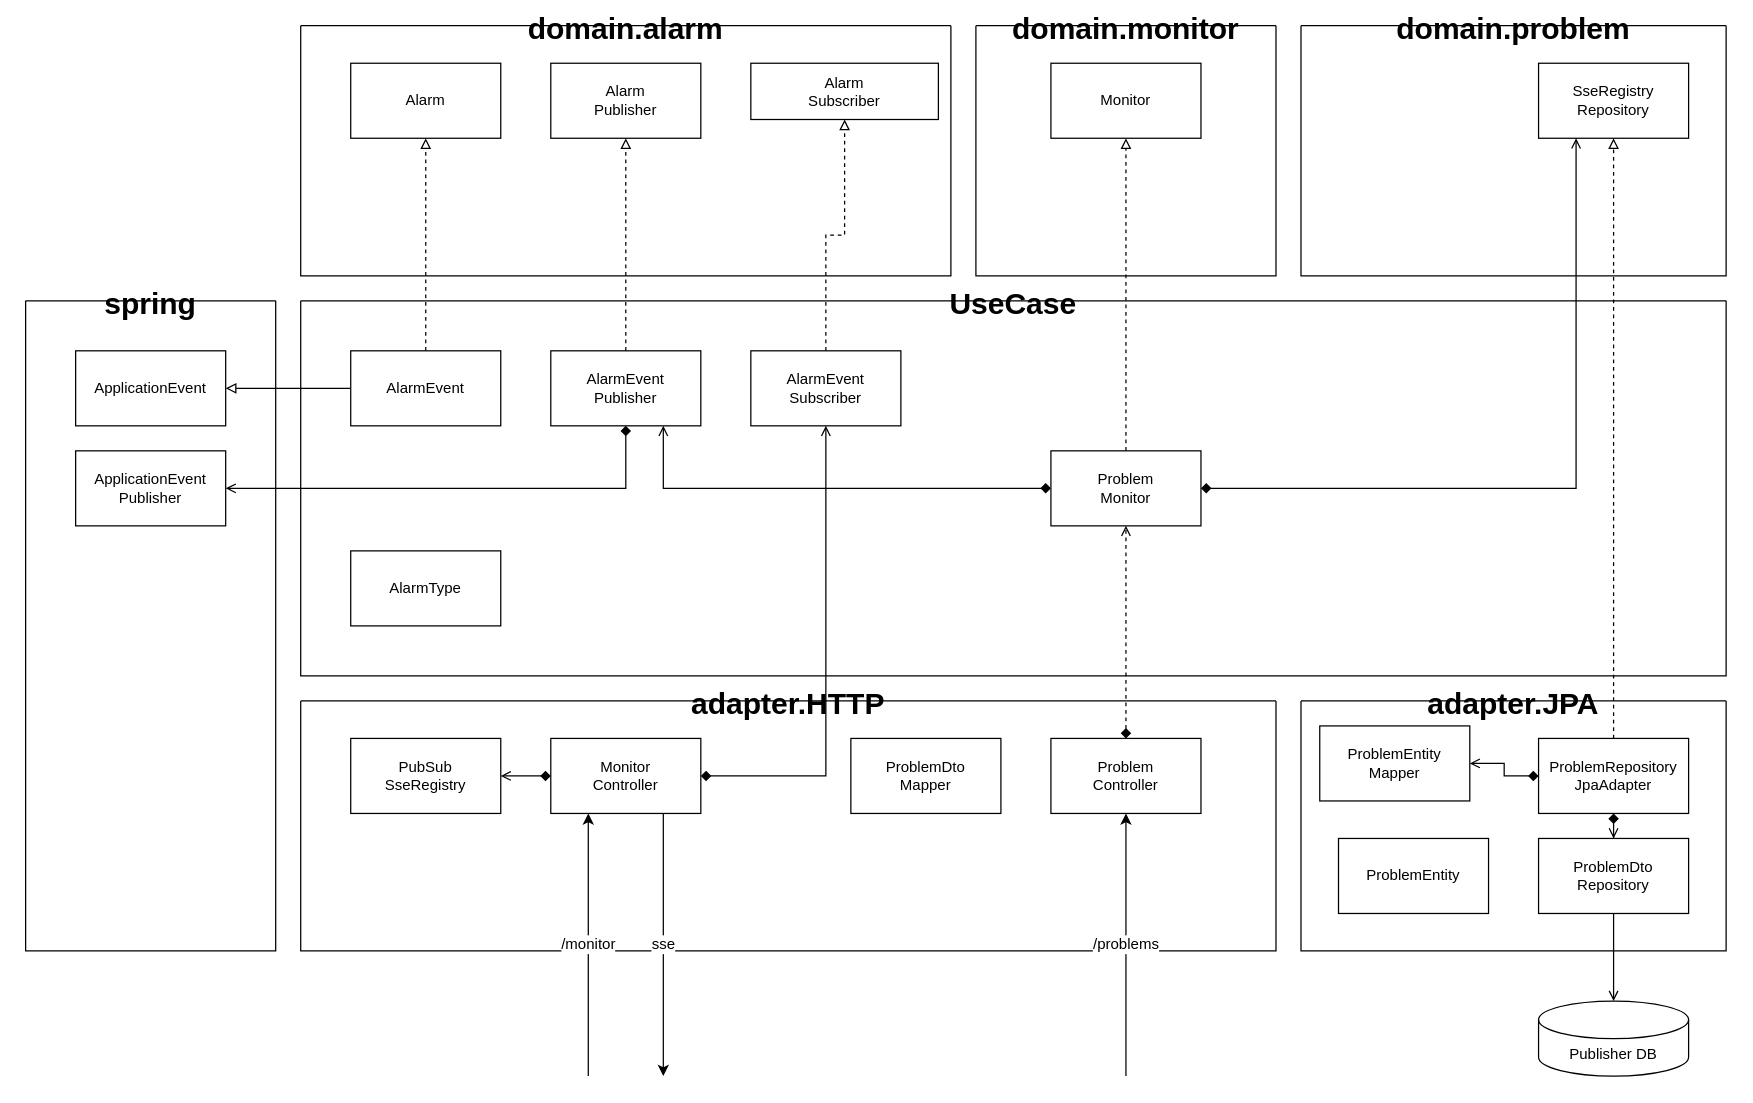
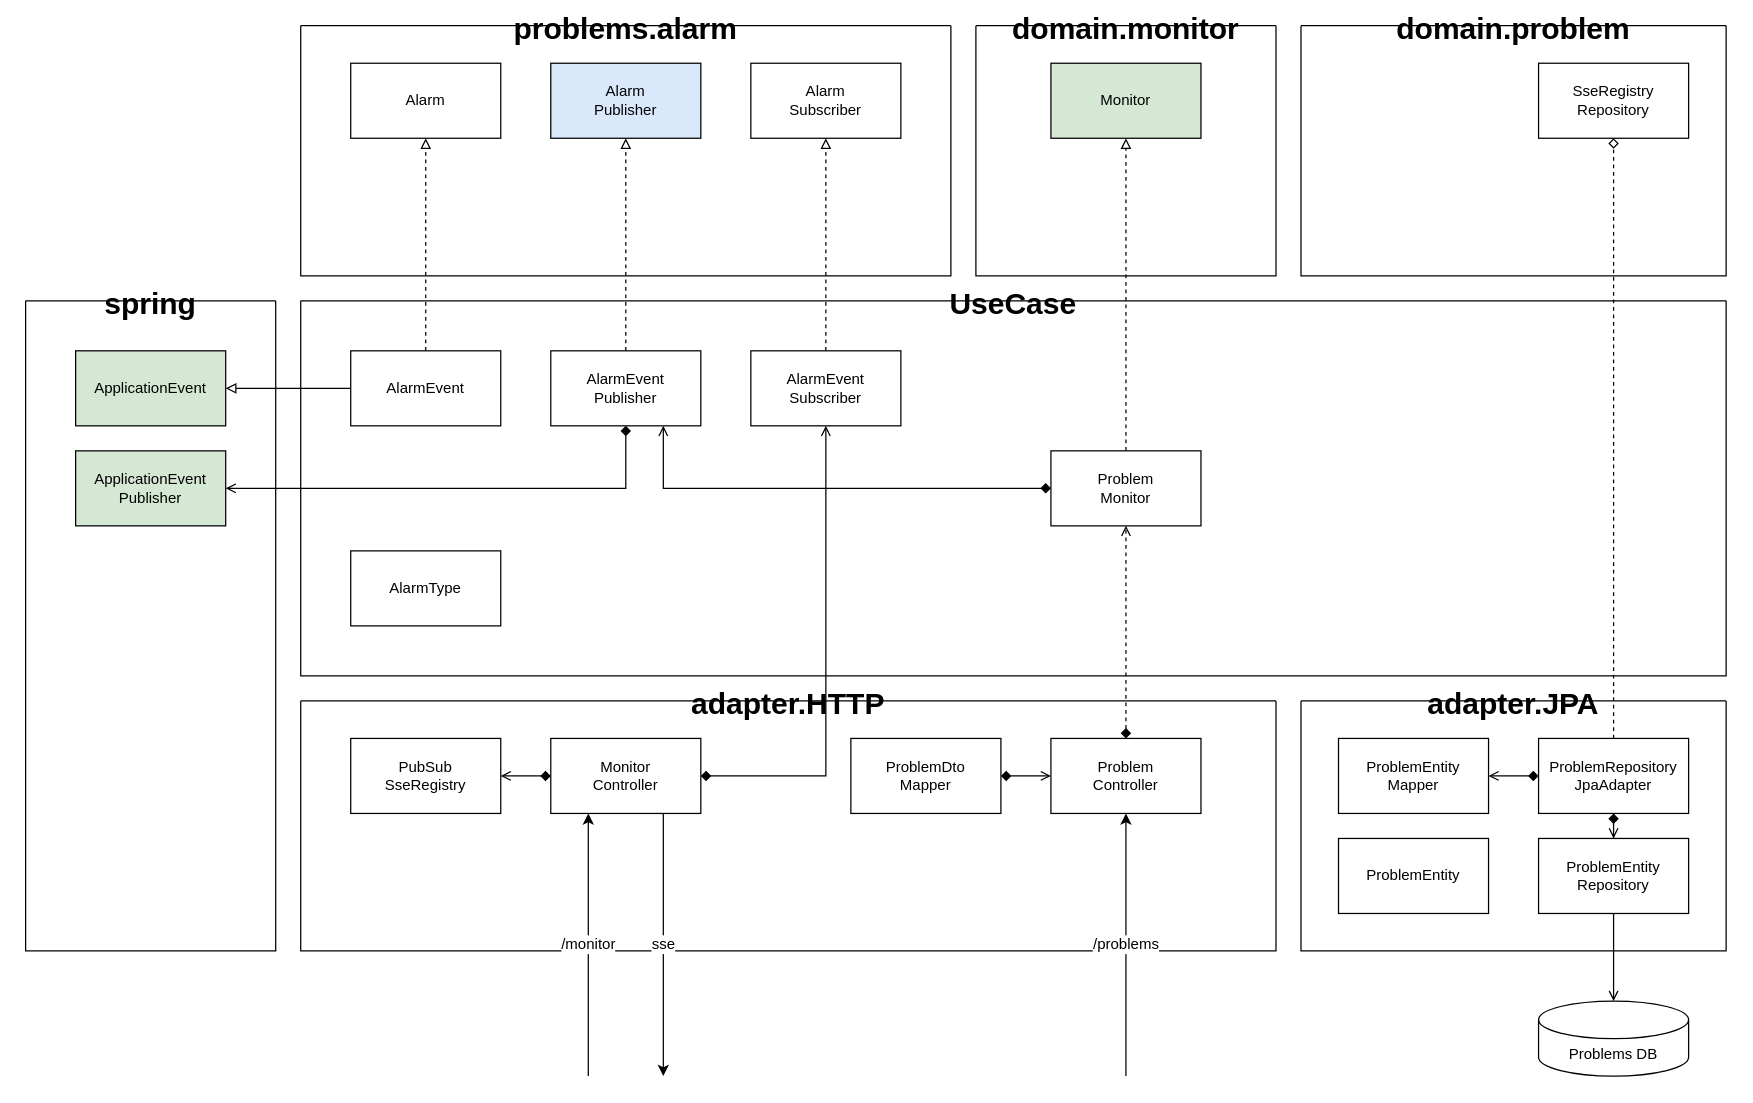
(625, 29) -> (625, 29)
(844, 91) -> (826, 101)
(626, 101) -> (626, 101)
(1126, 101) -> (1126, 101)
(1613, 149) -> (1613, 149)
(151, 388) -> (151, 388)
(151, 488) -> (151, 488)
(1567, 488) -> none
(1394, 763) -> (1413, 776)
none -> (1029, 776)
(1613, 876) -> (1613, 876)
(1613, 1054) -> (1613, 1054)
